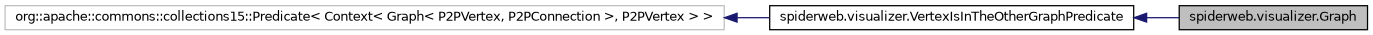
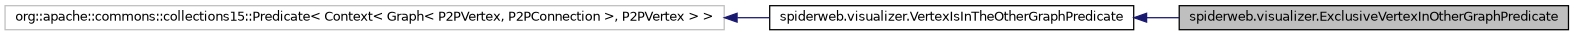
(1273, 18) -> (1374, 18)
